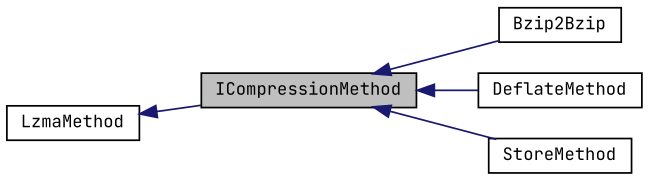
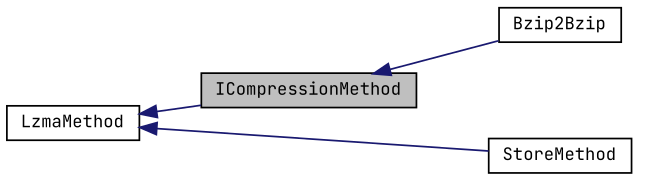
(560, 90) -> none
(443, 125) -> (323, 140)
